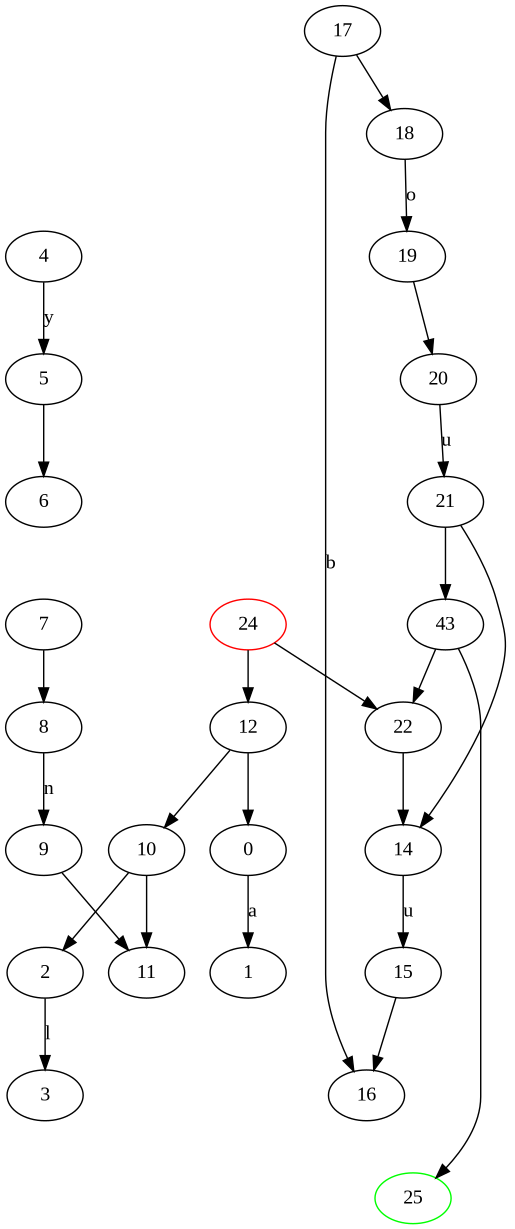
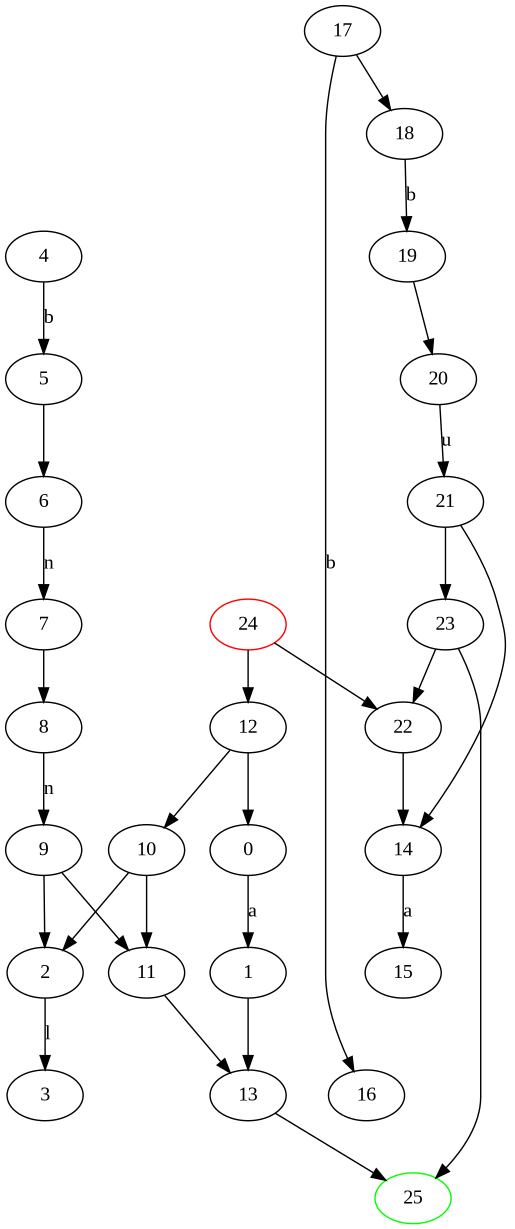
(411, 195) -> (411, 195)
(49, 318) -> (49, 318)
none -> (44, 556)
(445, 625) -> (445, 625)
none -> (44, 904)
(408, 911) -> (408, 911)
(387, 1027) -> none
none -> (248, 1095)
